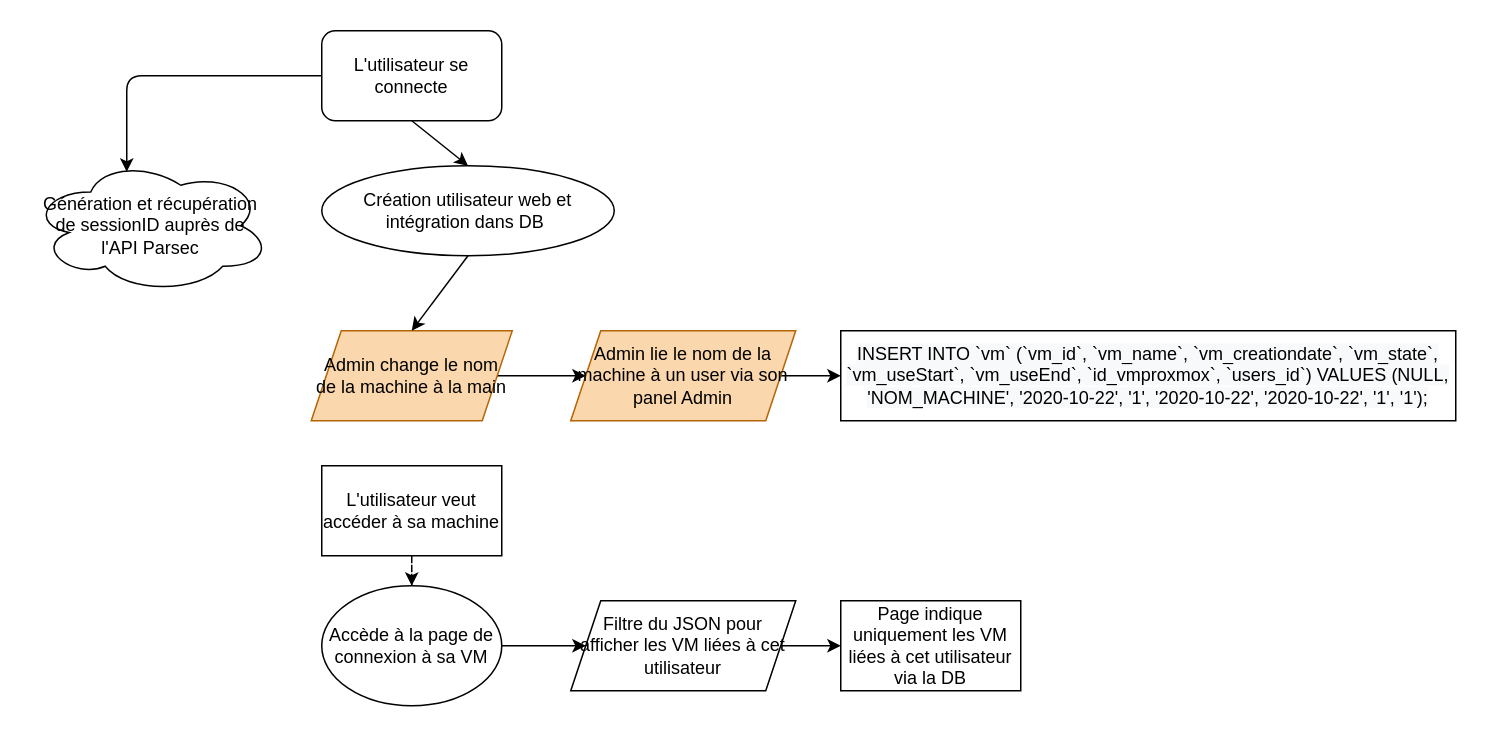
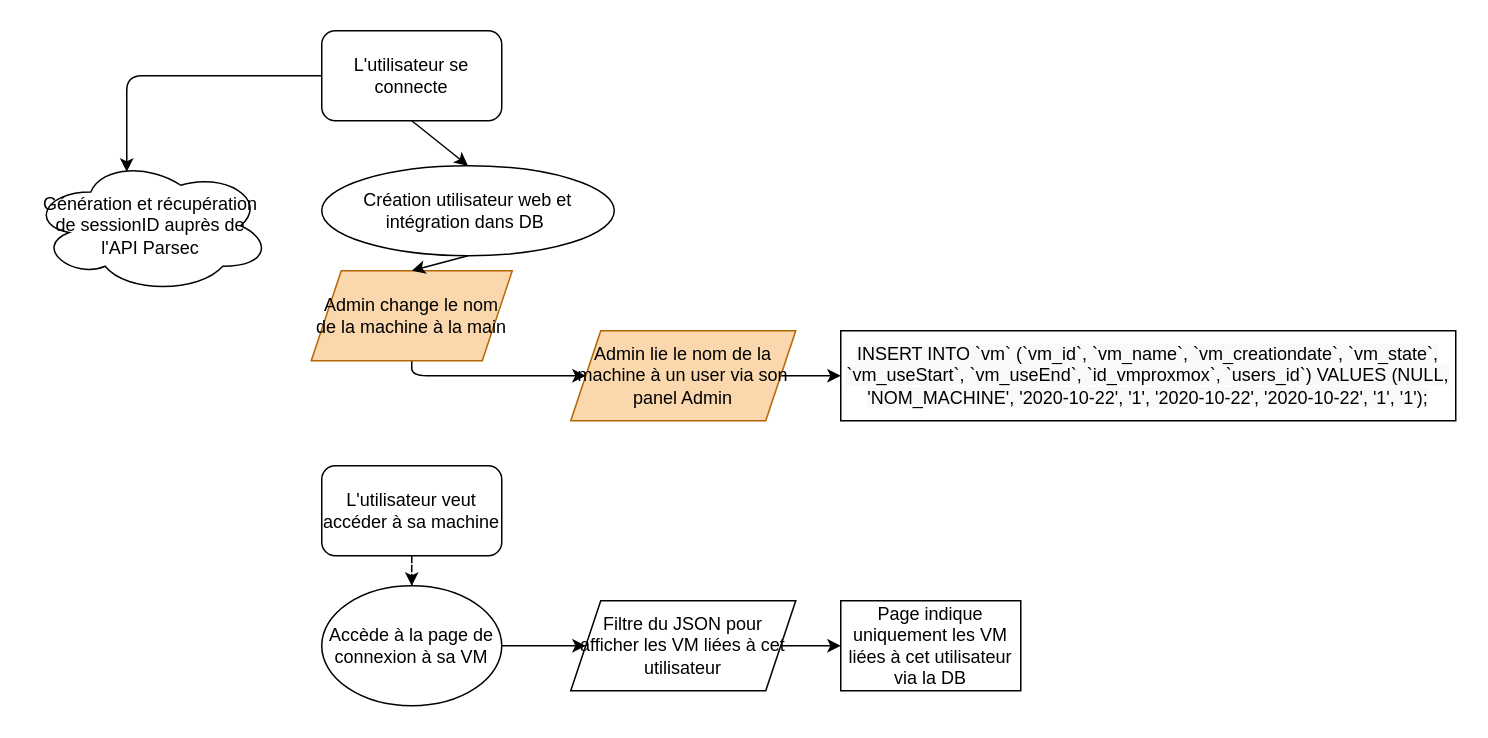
(412, 376) -> (412, 316)
(412, 511) -> (412, 511)
